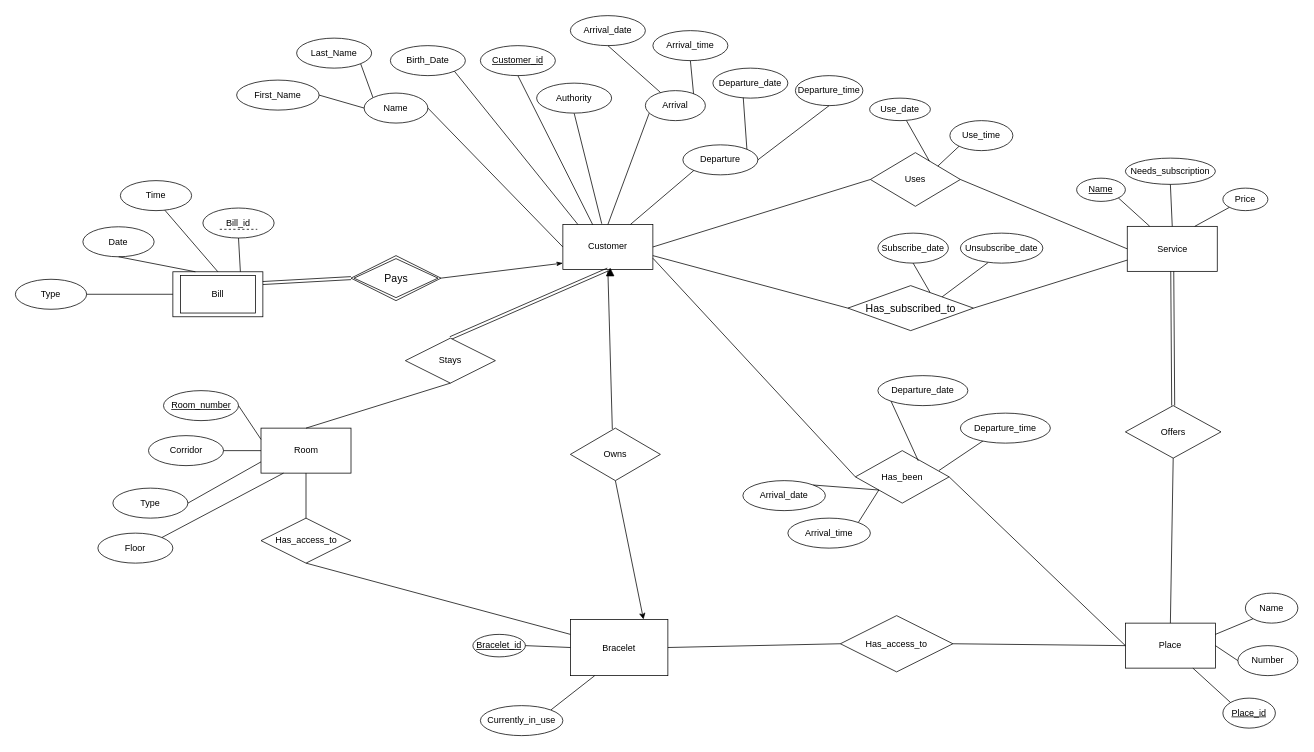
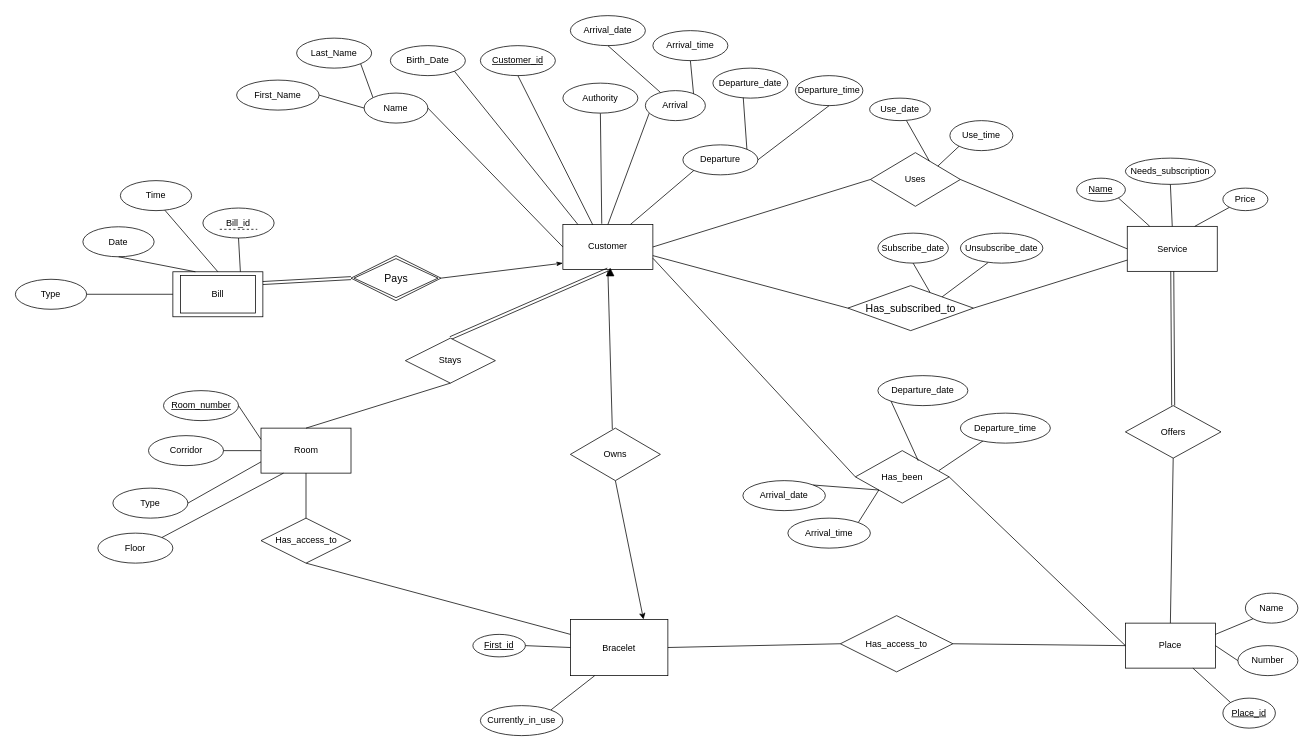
(574, 98) -> (600, 98)
(499, 645) -> (499, 645)
